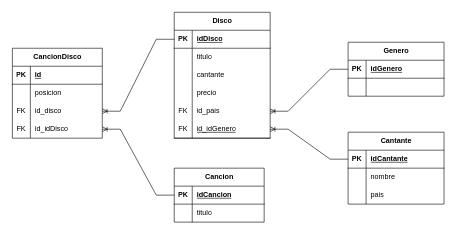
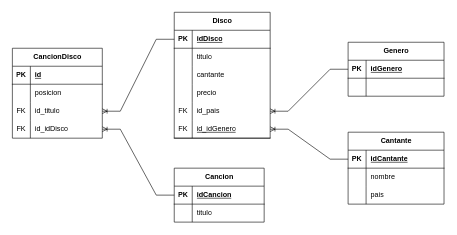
(49, 111) -> (50, 111)
